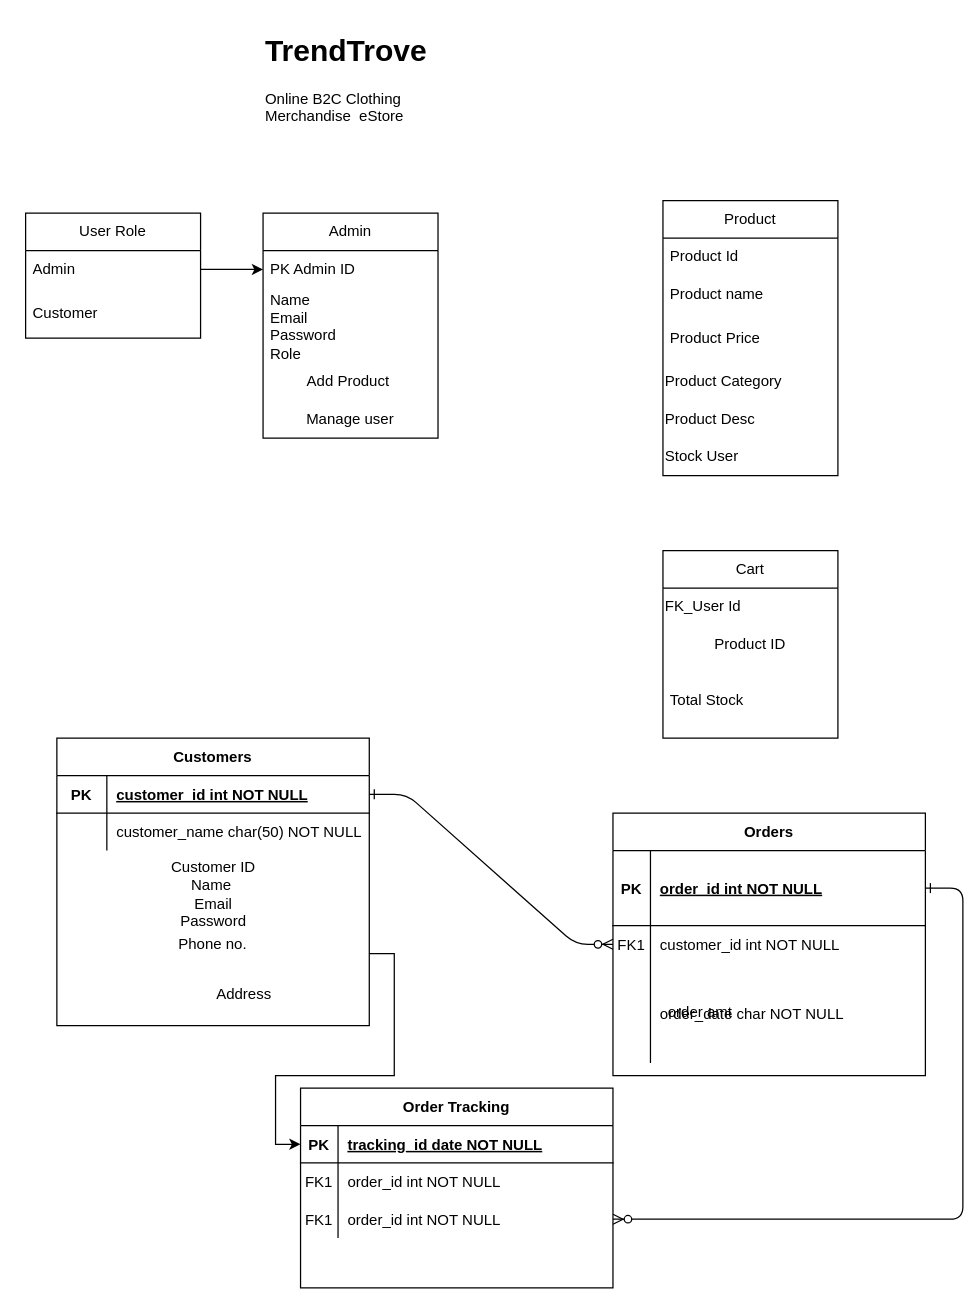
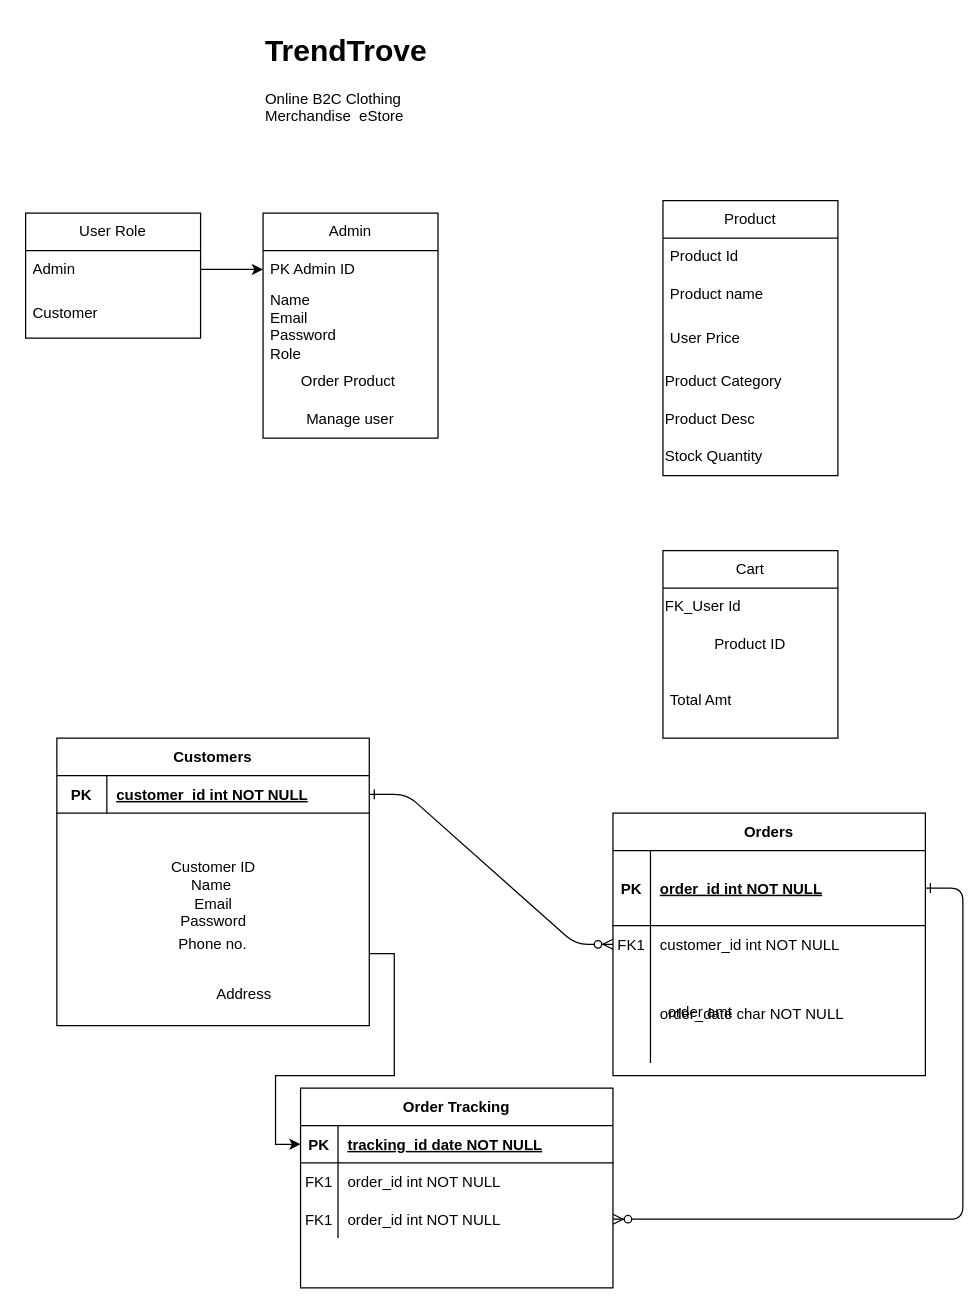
(721, 338) -> (709, 338)
(351, 382) -> (351, 382)
(706, 457) -> (721, 457)
(713, 701) -> (705, 701)
(238, 832) -> none
